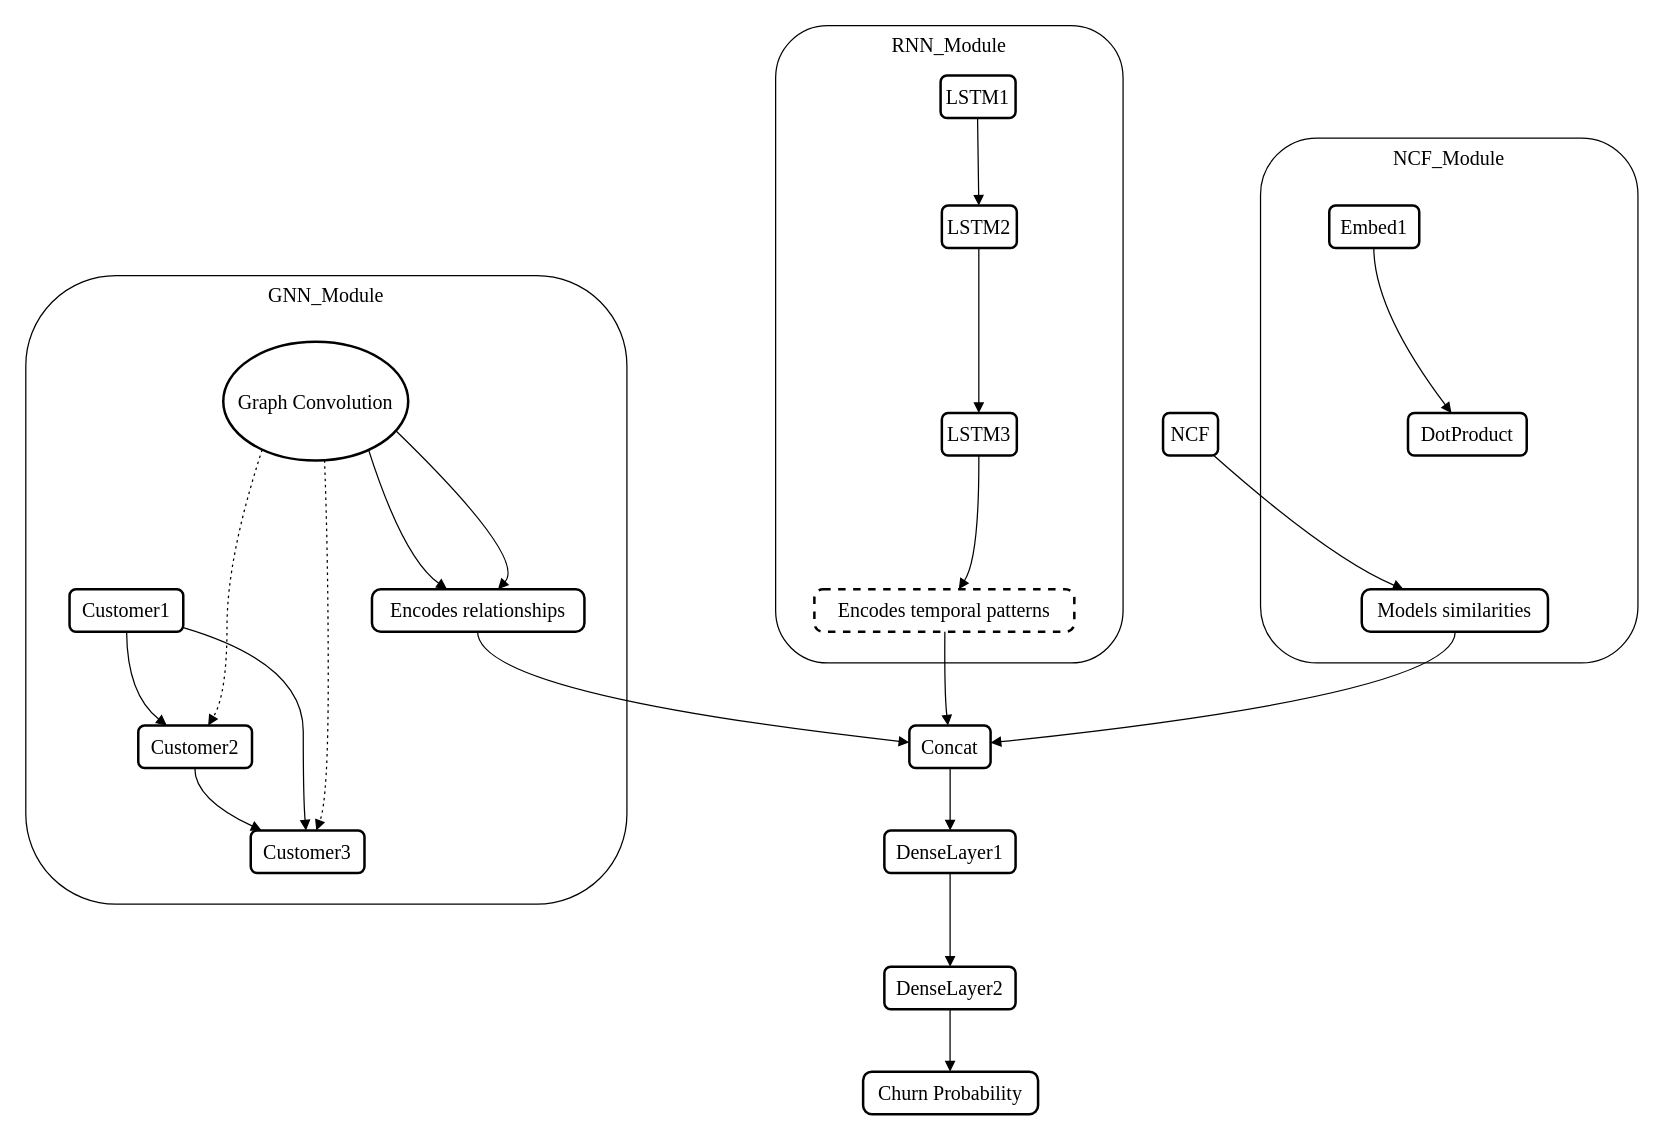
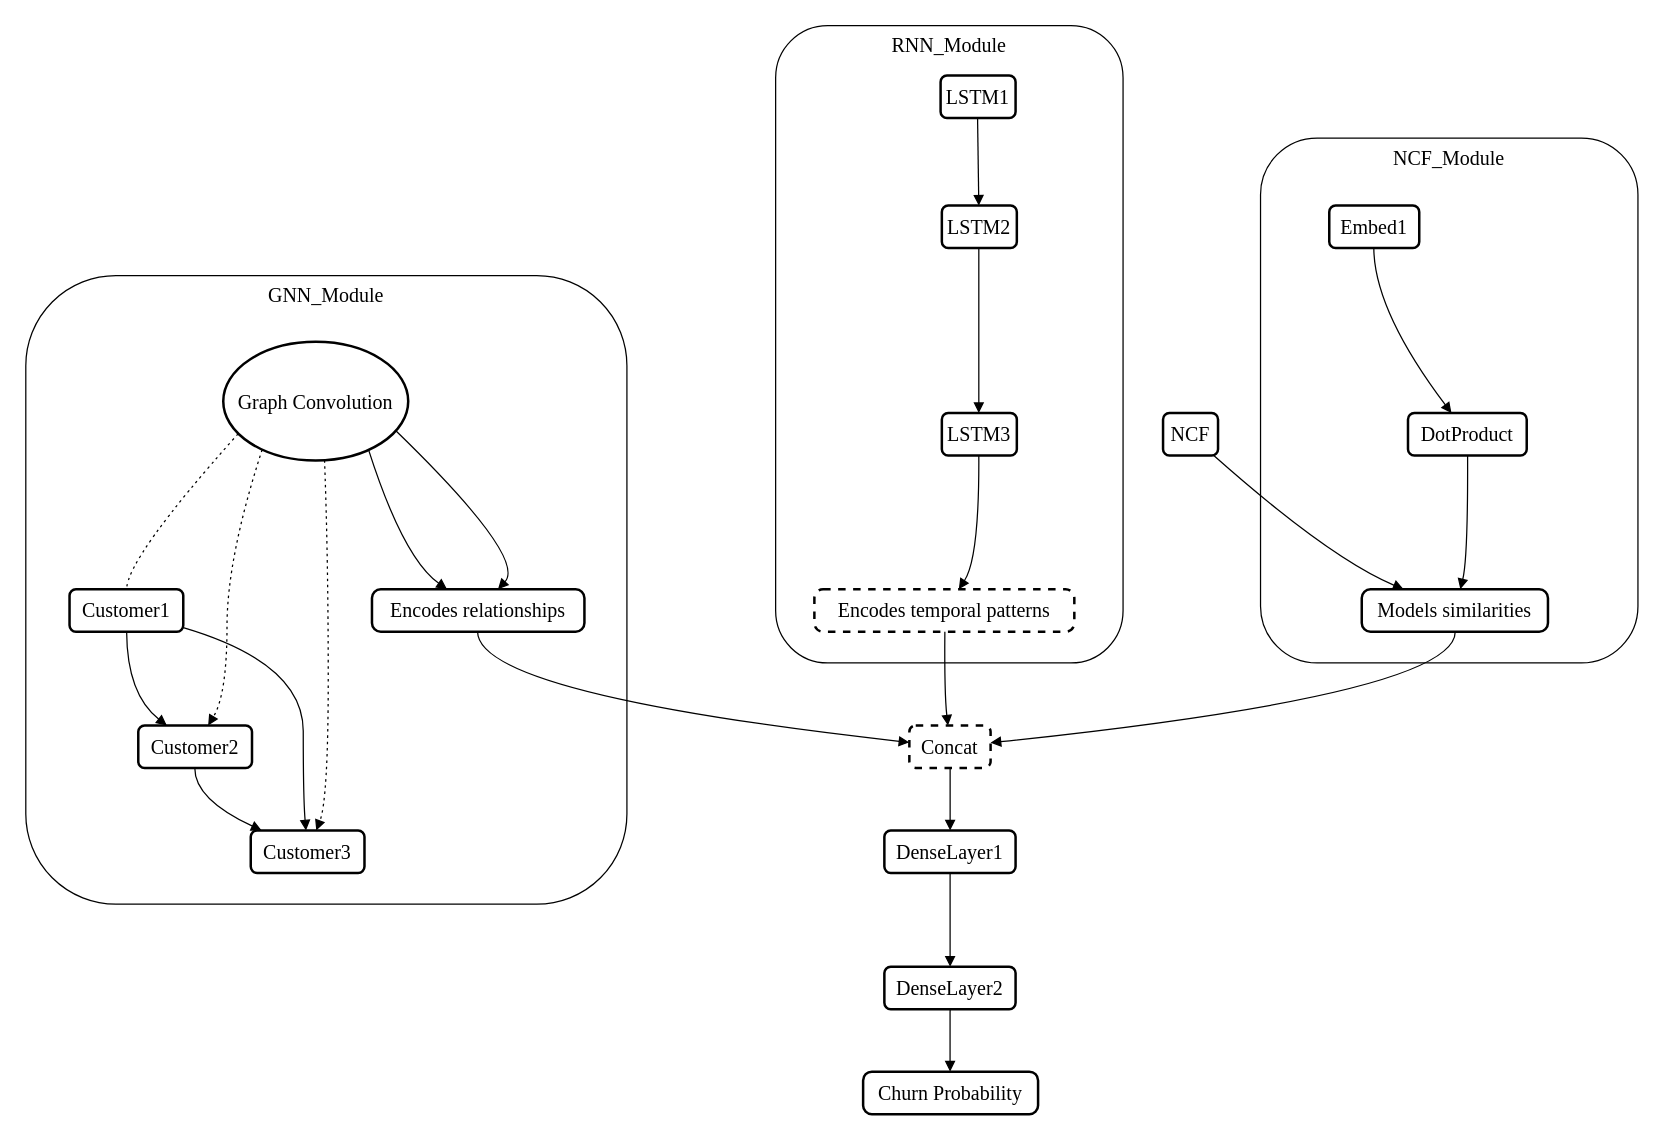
none -> (177, 506)
none -> (1467, 516)
(950, 747) -> (950, 747)
